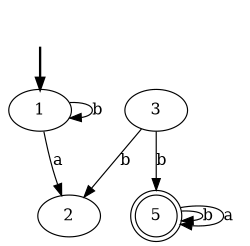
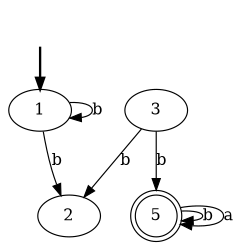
(58, 161) -> (58, 161)
